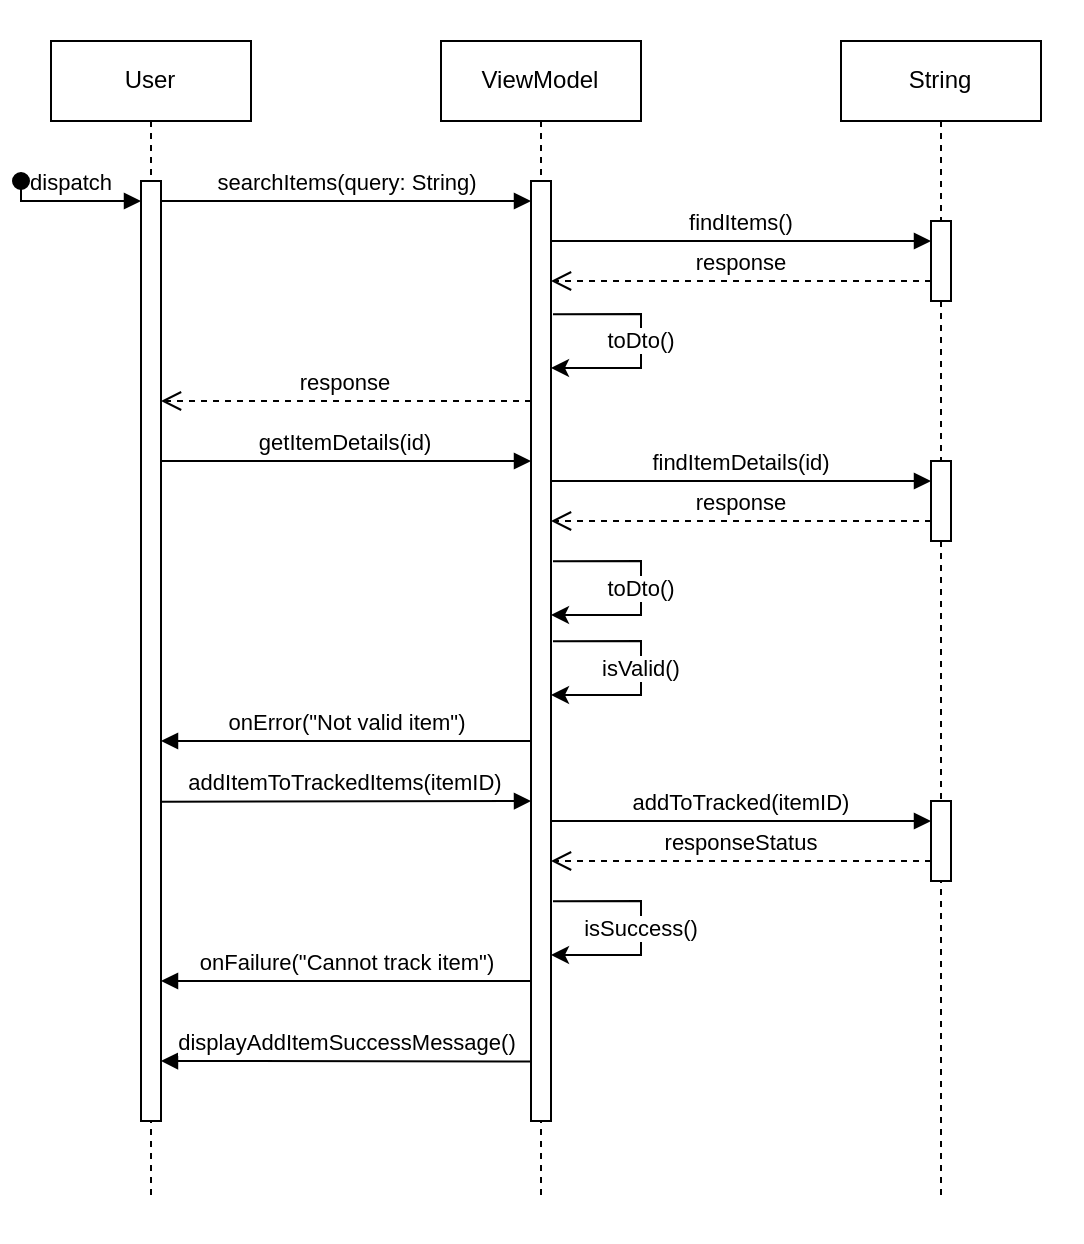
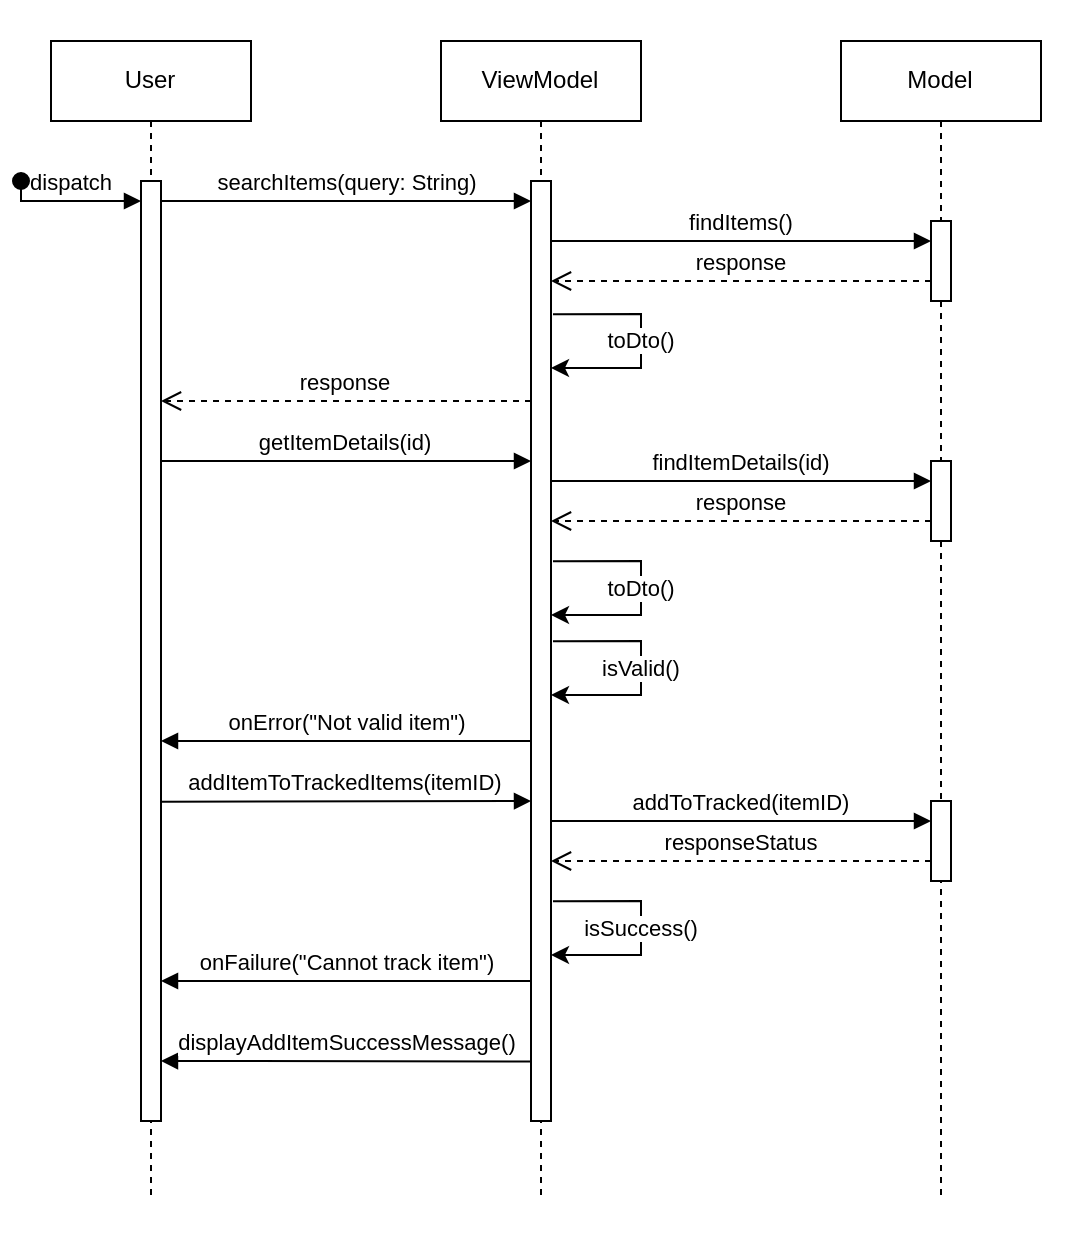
(941, 81) -> (941, 81)
